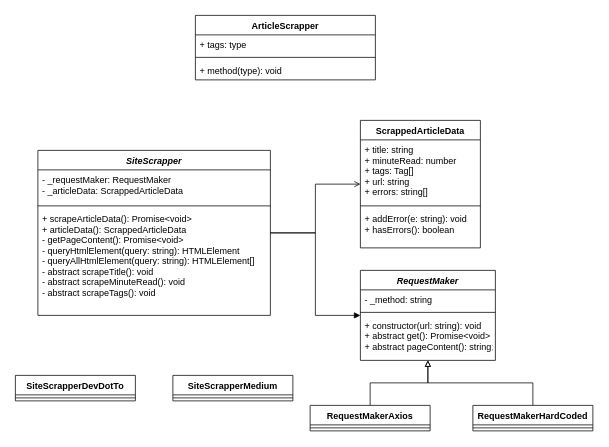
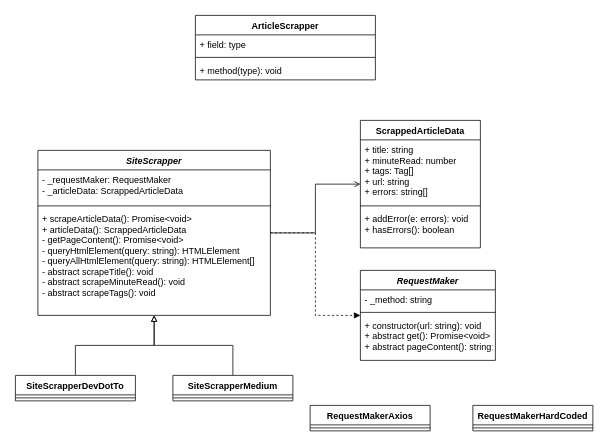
(226, 45) -> (226, 45)
(424, 219) -> (426, 219)
(315, 293) -> (315, 293)
none -> (99, 345)
none -> (210, 345)
(386, 383) -> none
(492, 383) -> none
